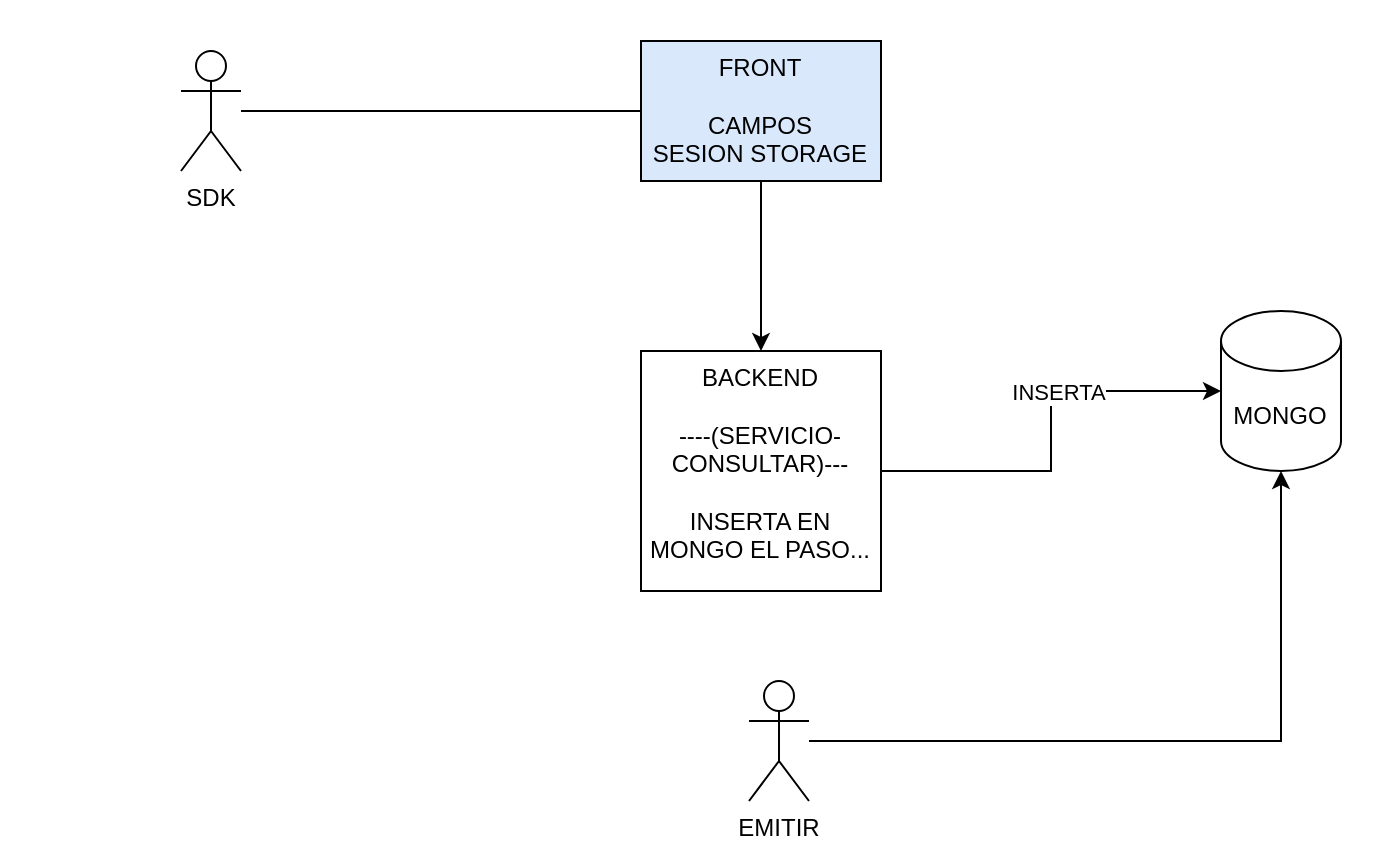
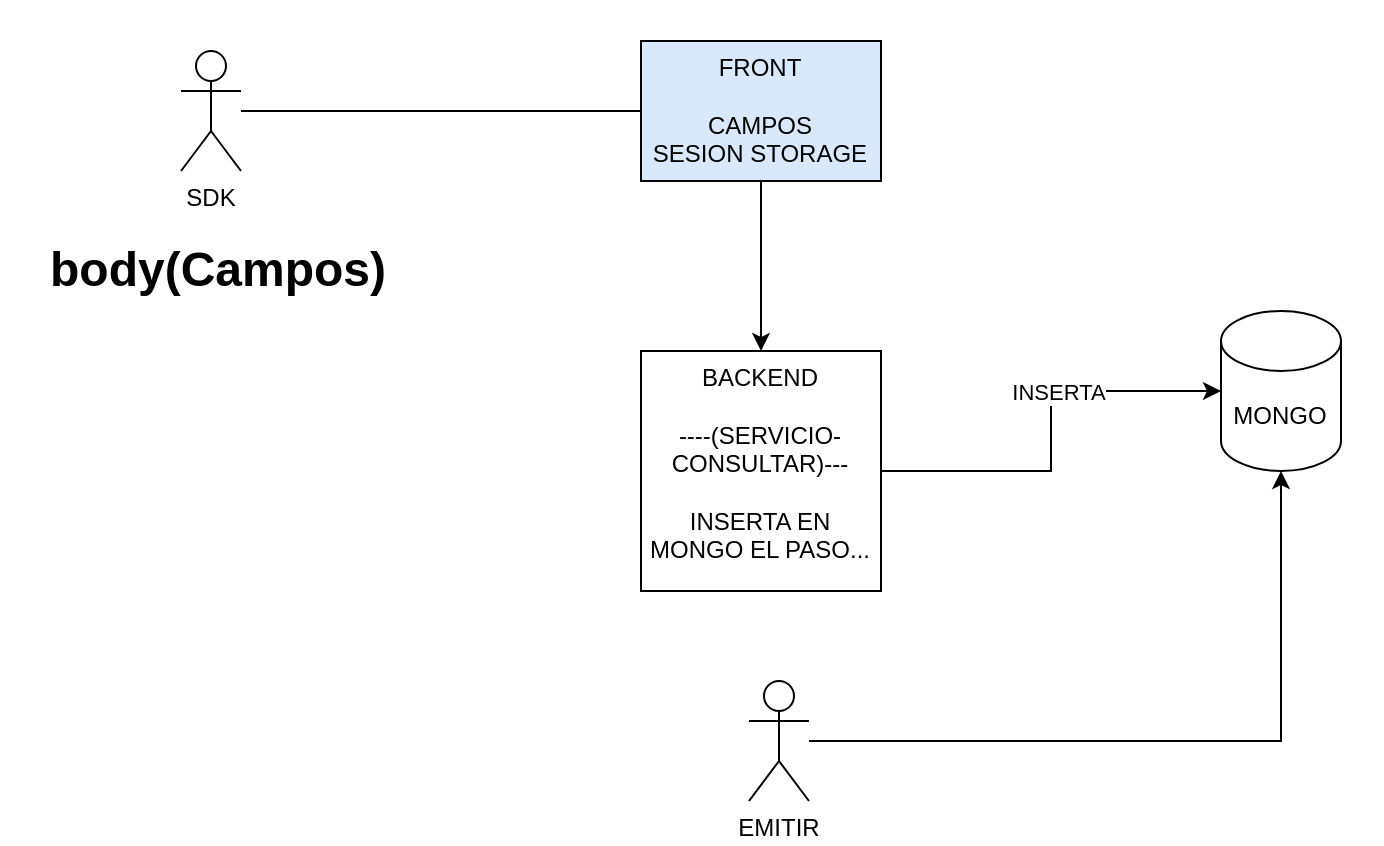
none -> (221, 281)
